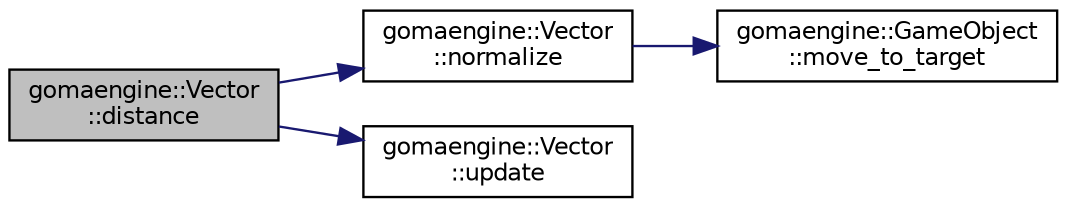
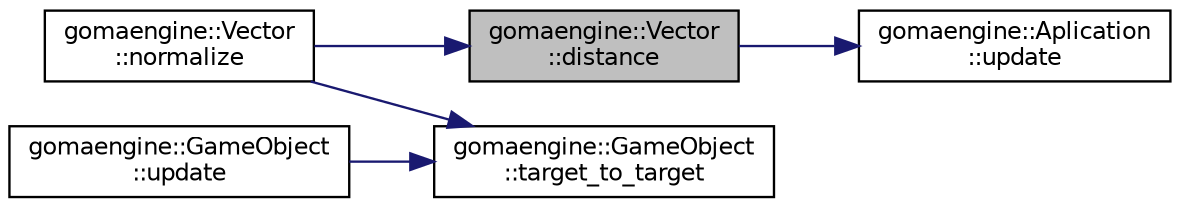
(887, 46) -> (604, 162)
(309, 78) -> (380, 46)
none -> (179, 162)
(498, 162) -> (1015, 46)
